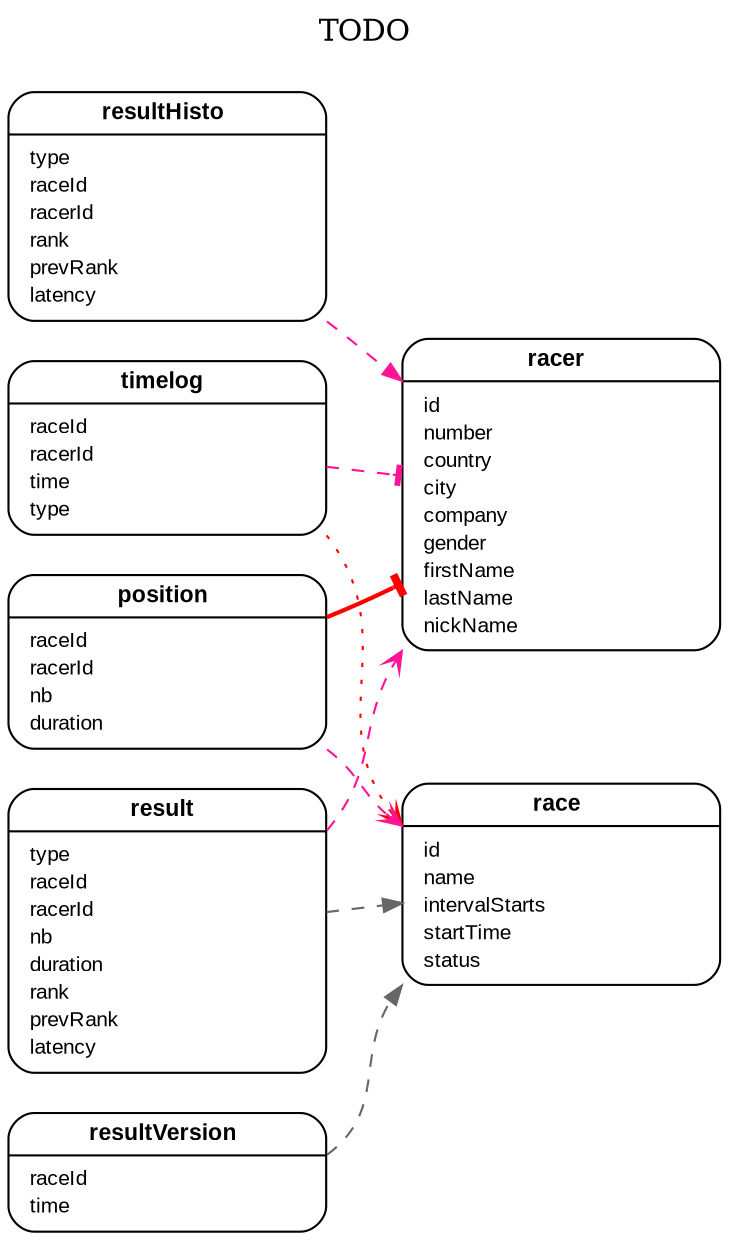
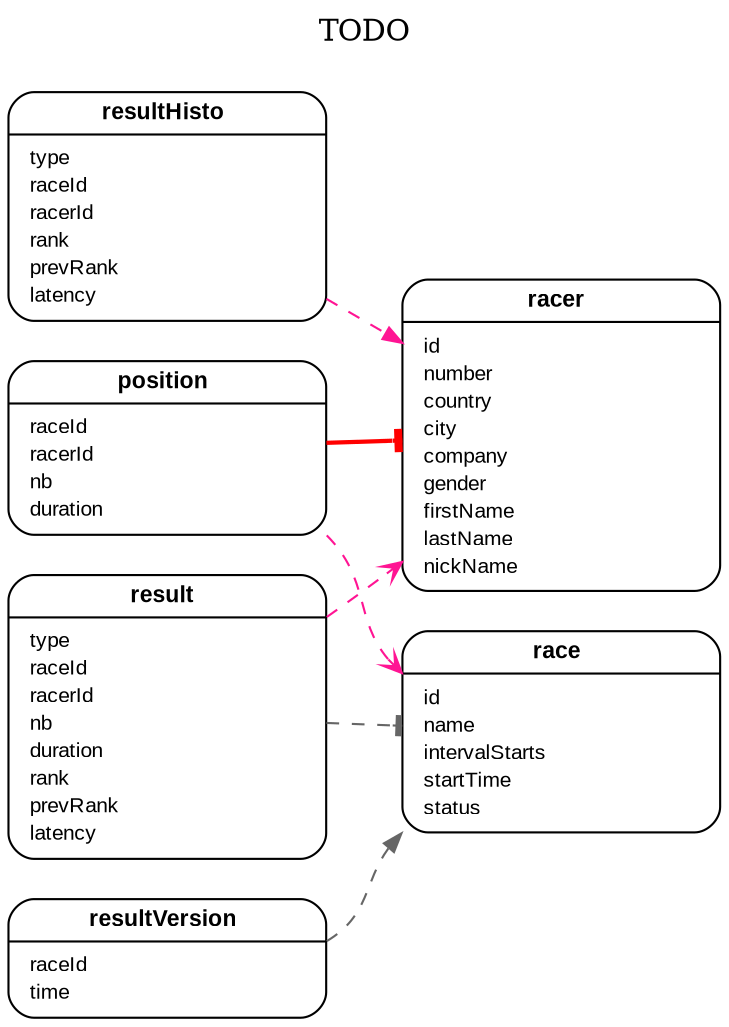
(167, 448) -> none
(355, 909) -> (359, 724)
